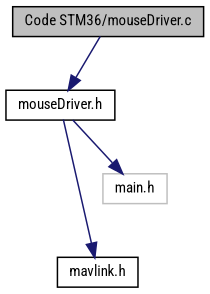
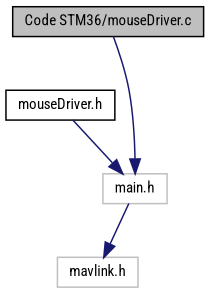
(88, 57) -> (130, 96)
(77, 181) -> (120, 224)
(98, 272) -> (98, 272)
